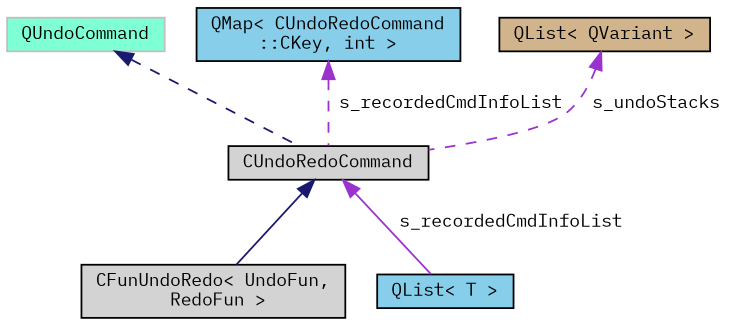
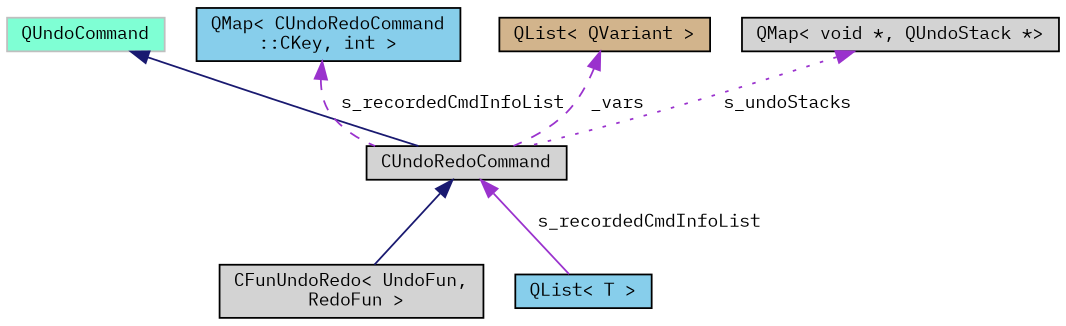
none -> (900, 35)
(215, 103) -> (283, 102)
(652, 104) -> (613, 104)
